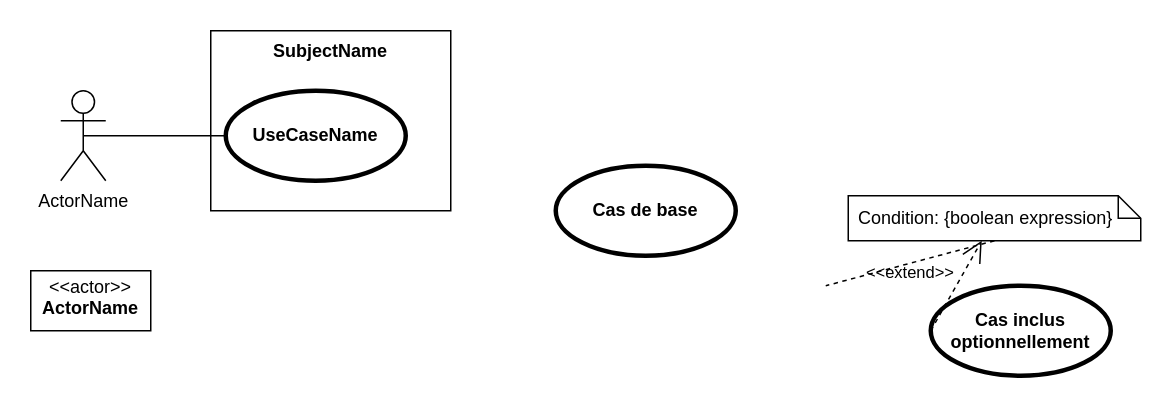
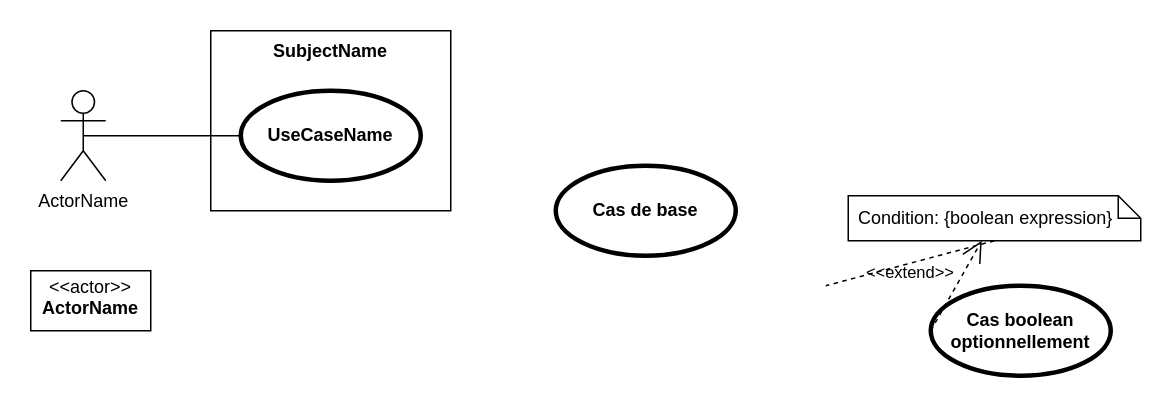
(316, 136) -> (331, 136)
(1021, 331) -> (1021, 331)
